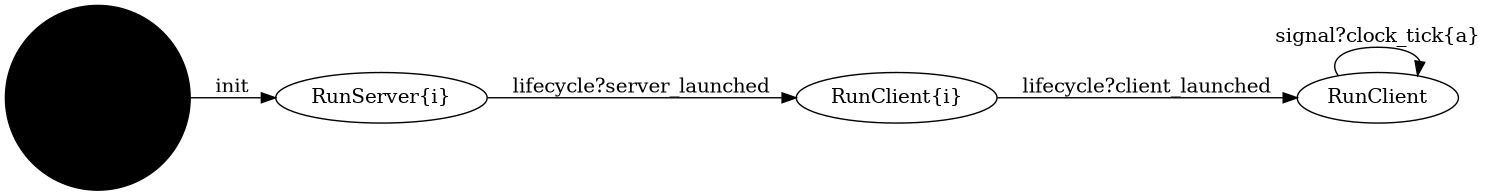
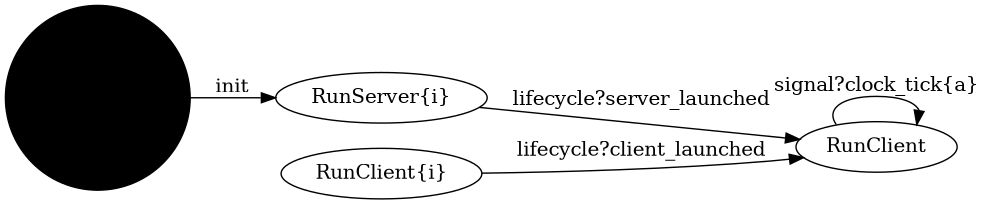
(635, 98) -> (633, 123)
